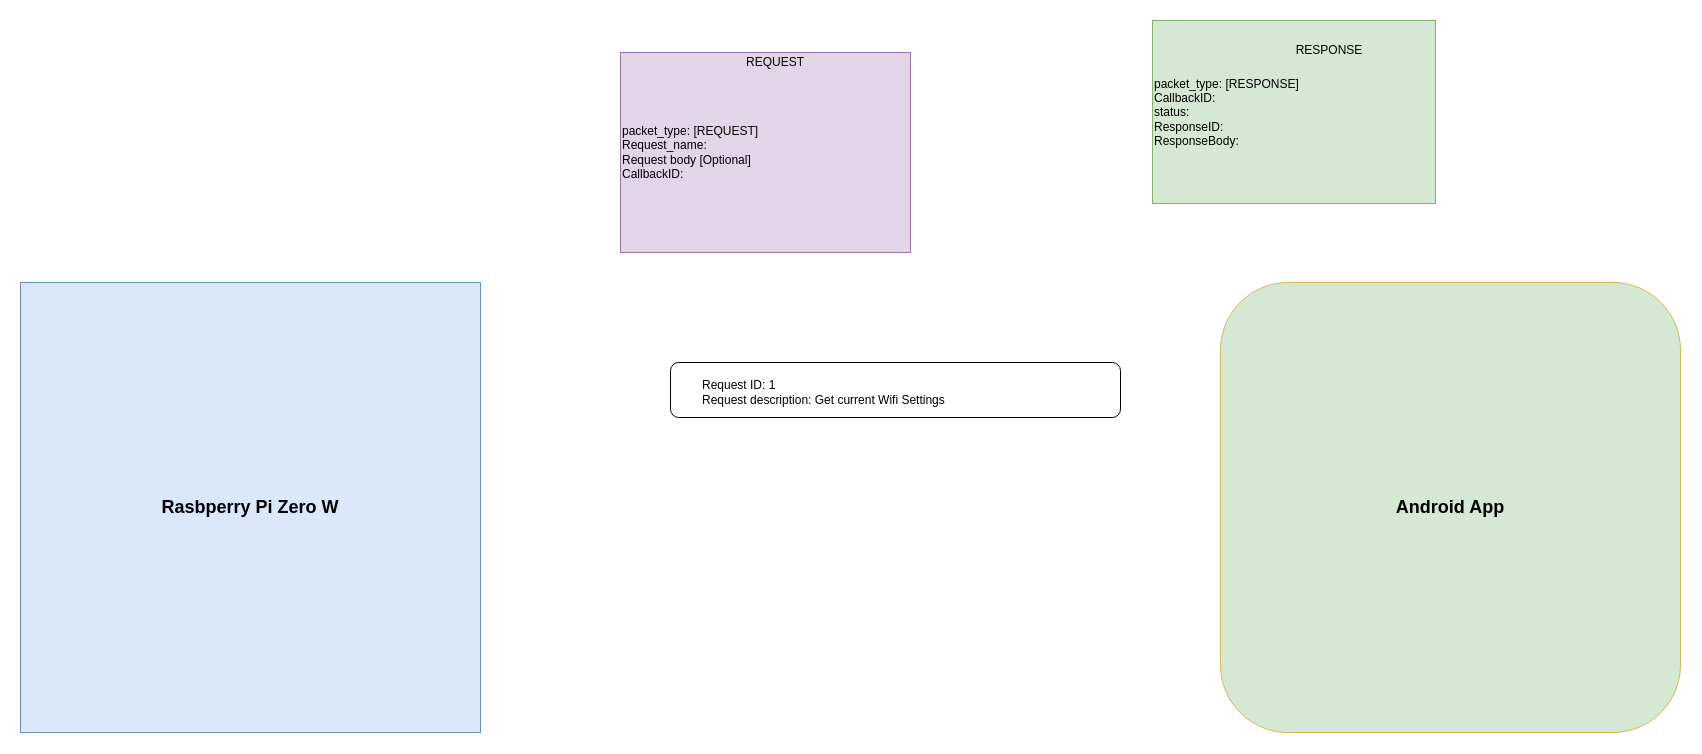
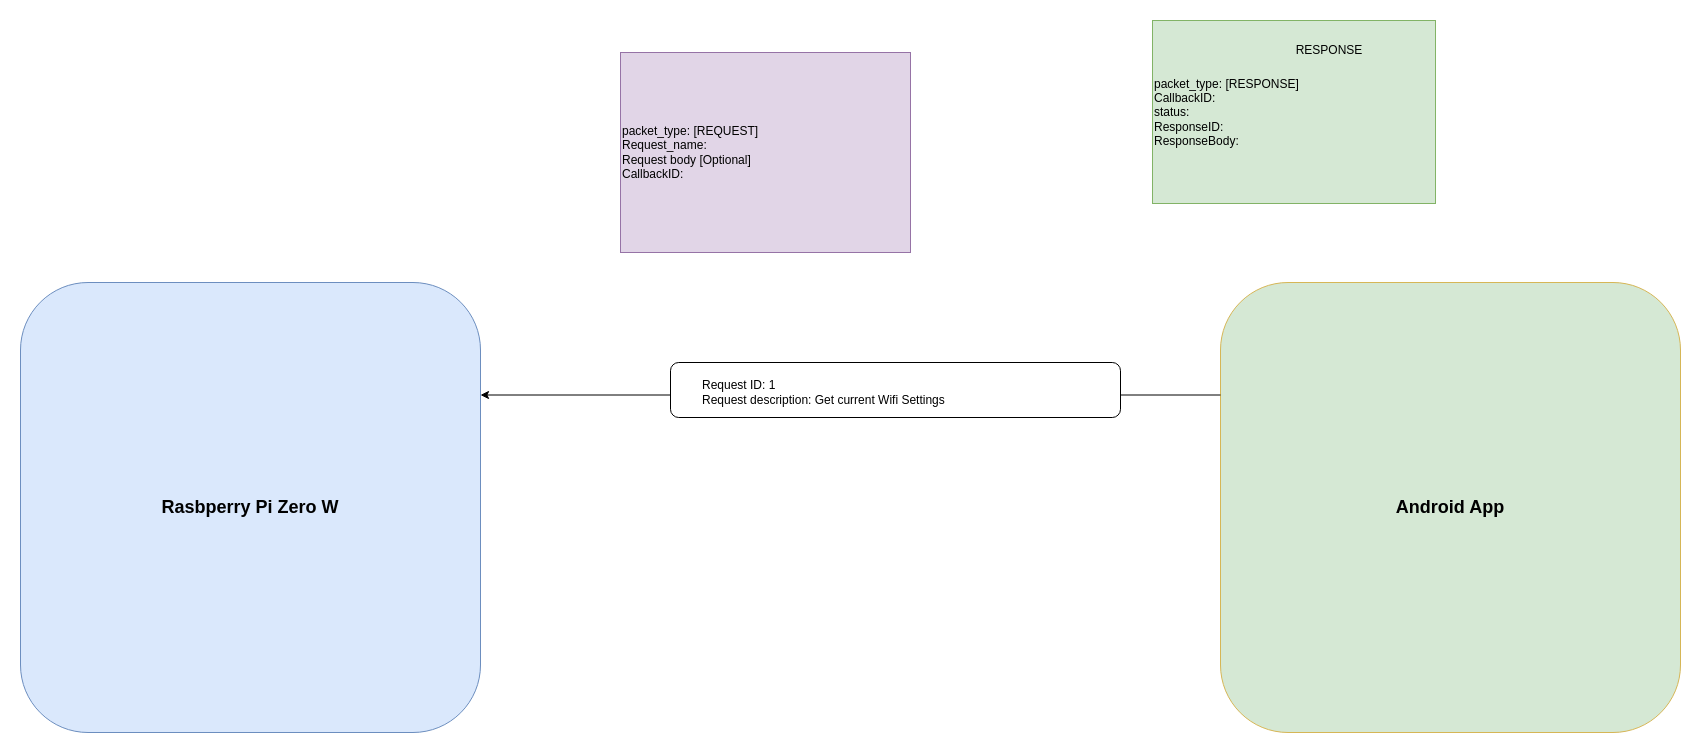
(776, 63) -> none
none -> (579, 395)
(251, 508) -> (251, 508)
